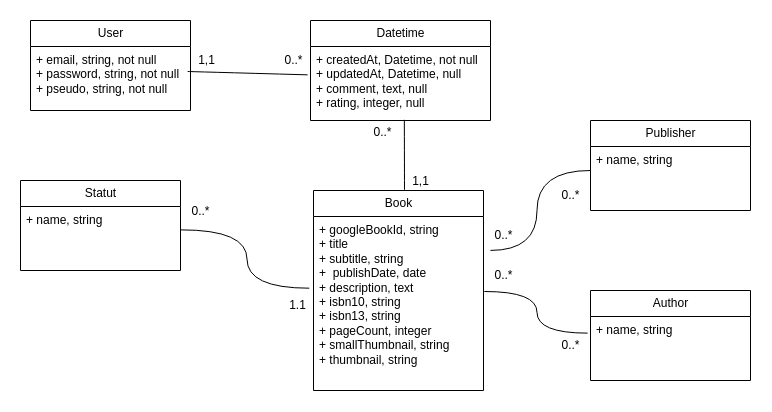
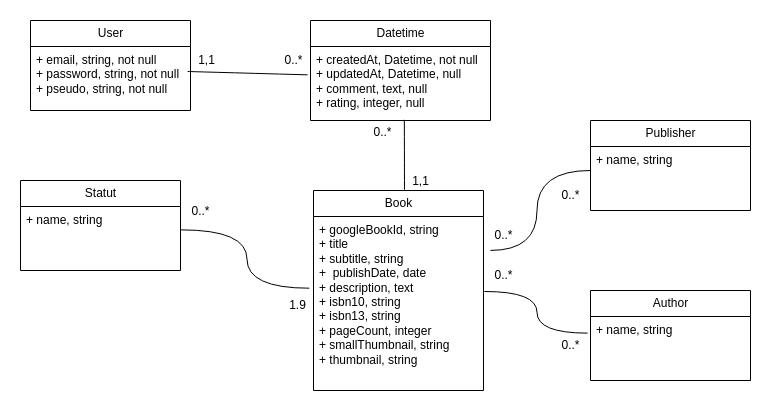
(298, 306) -> (298, 306)
